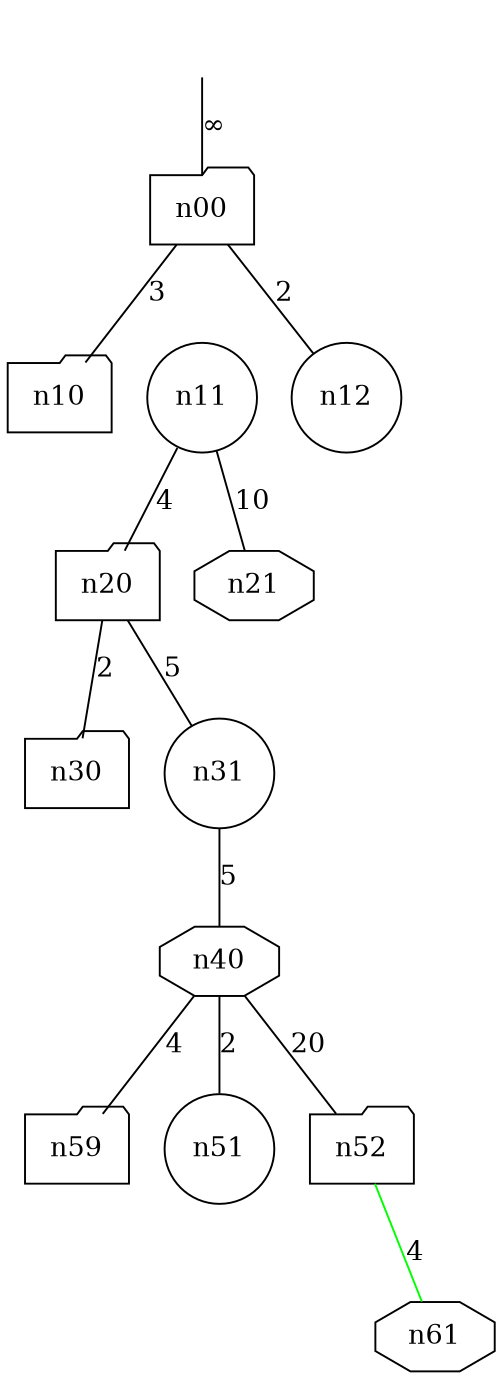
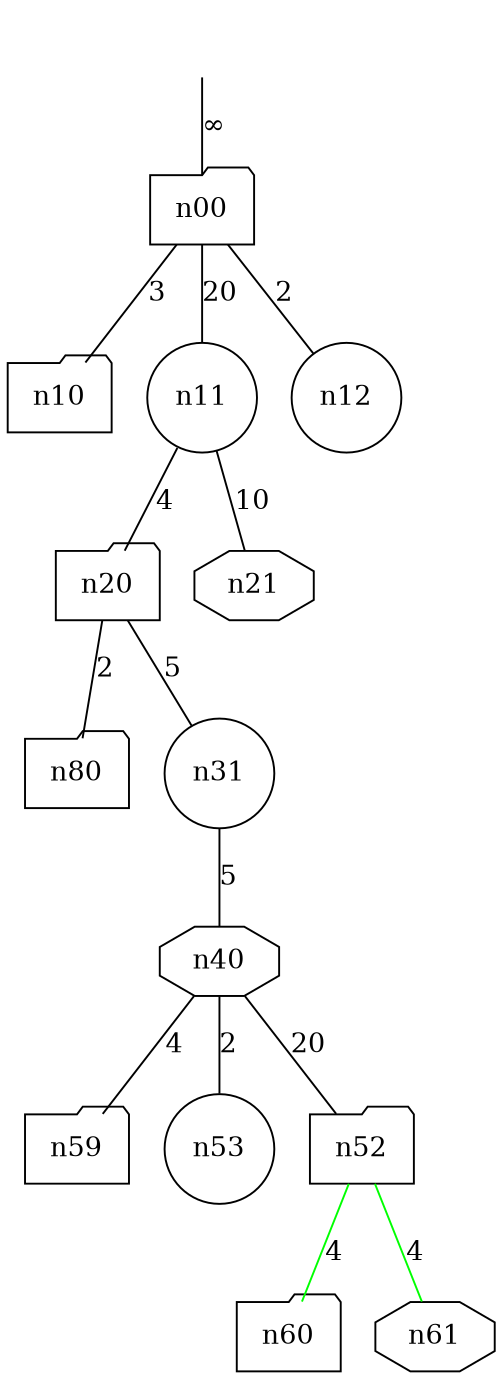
none -> (202, 293)
(77, 773) -> (77, 773)
(219, 1149) -> (219, 1149)
none -> (289, 1337)
